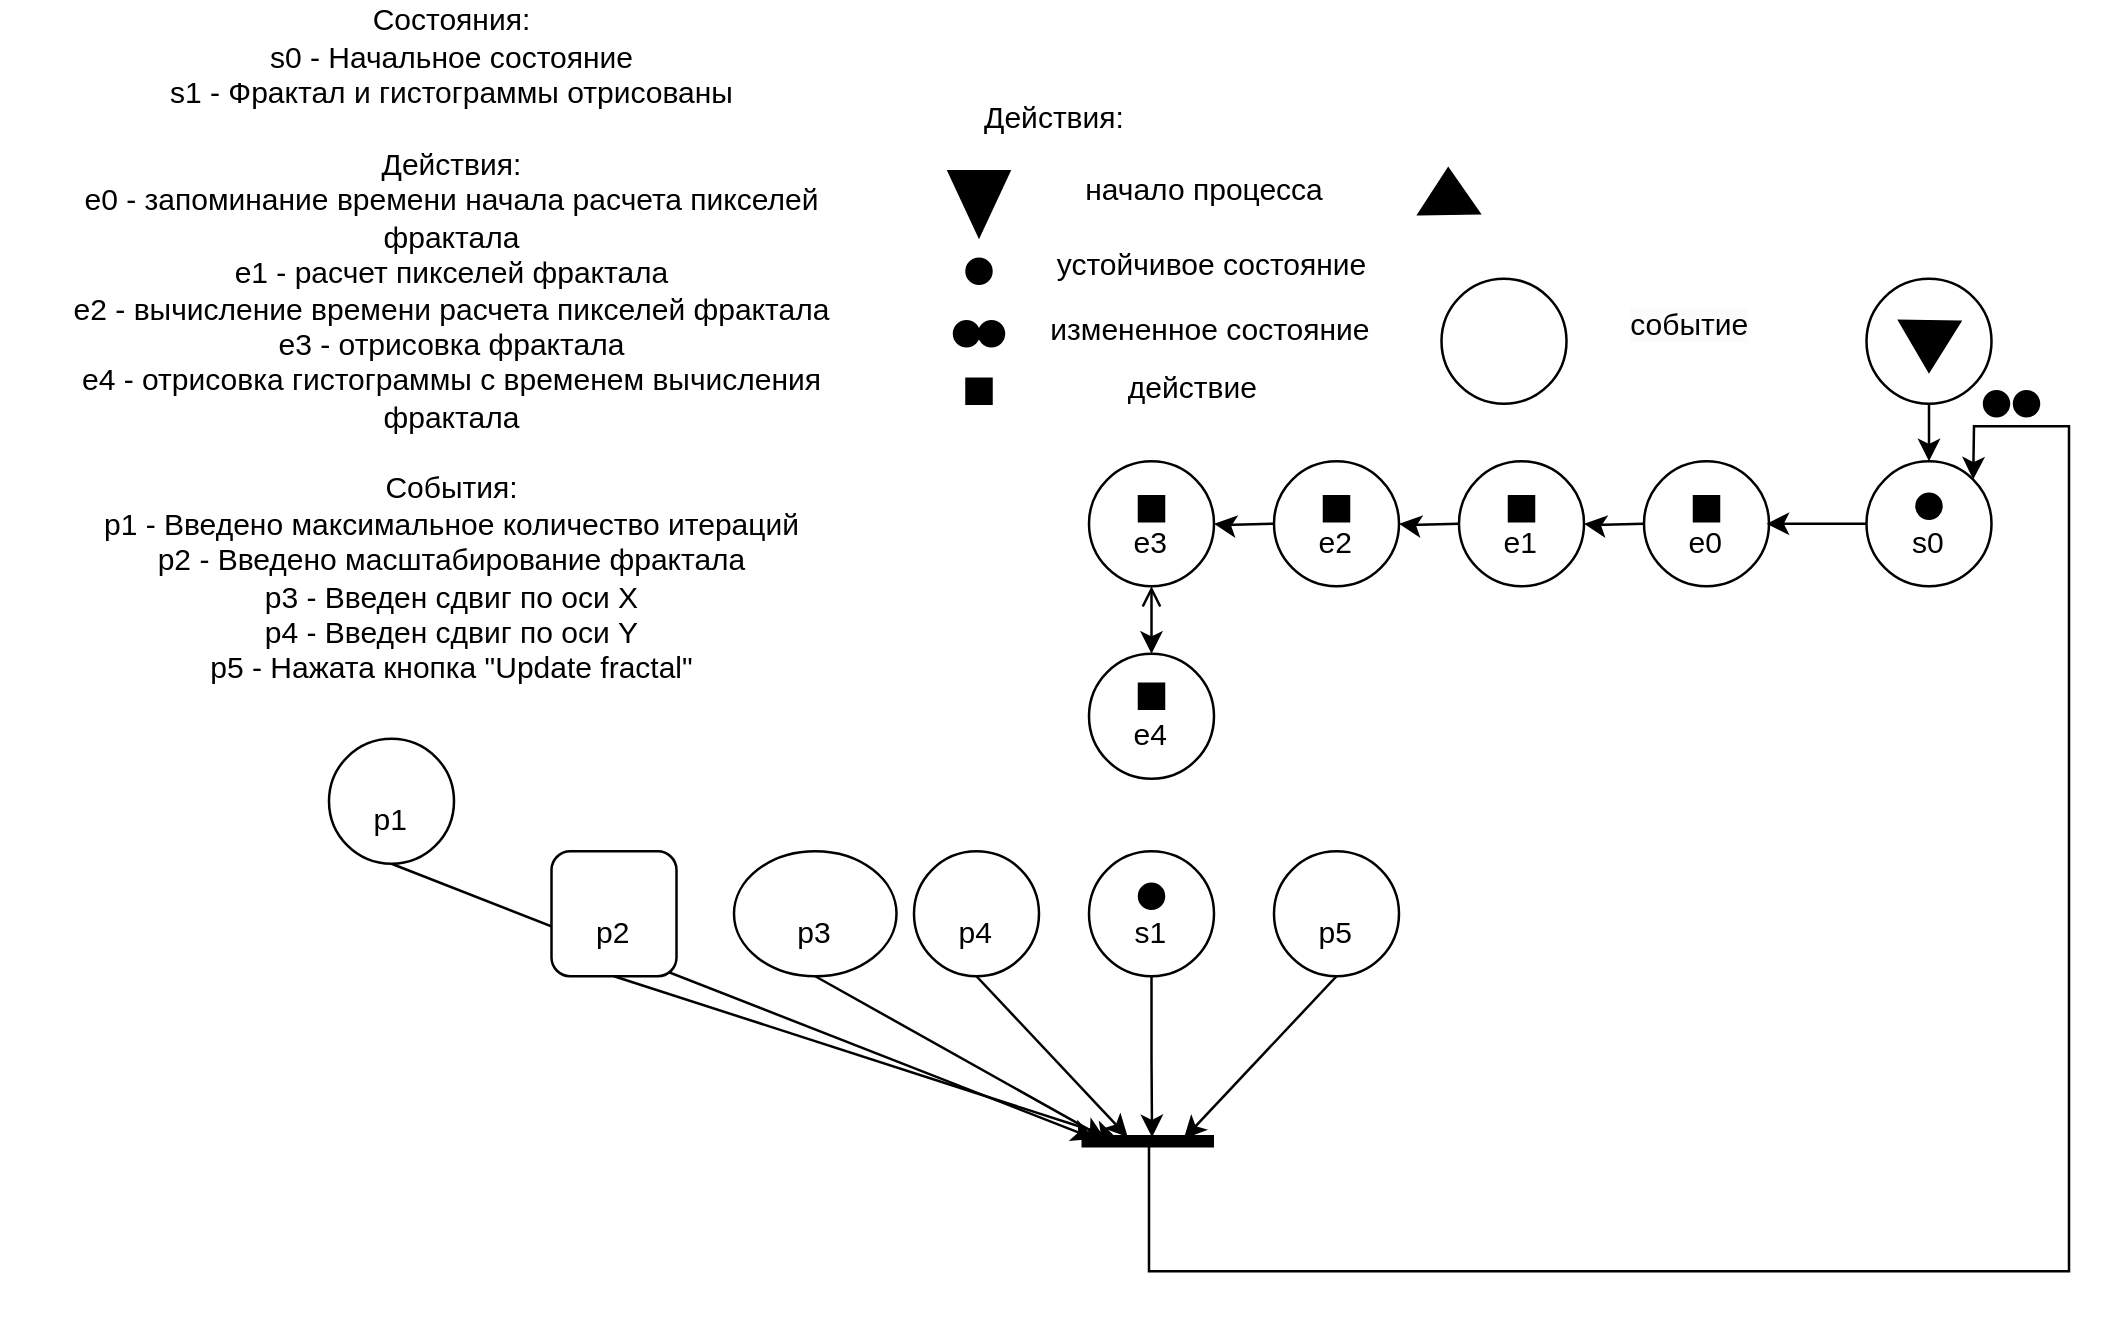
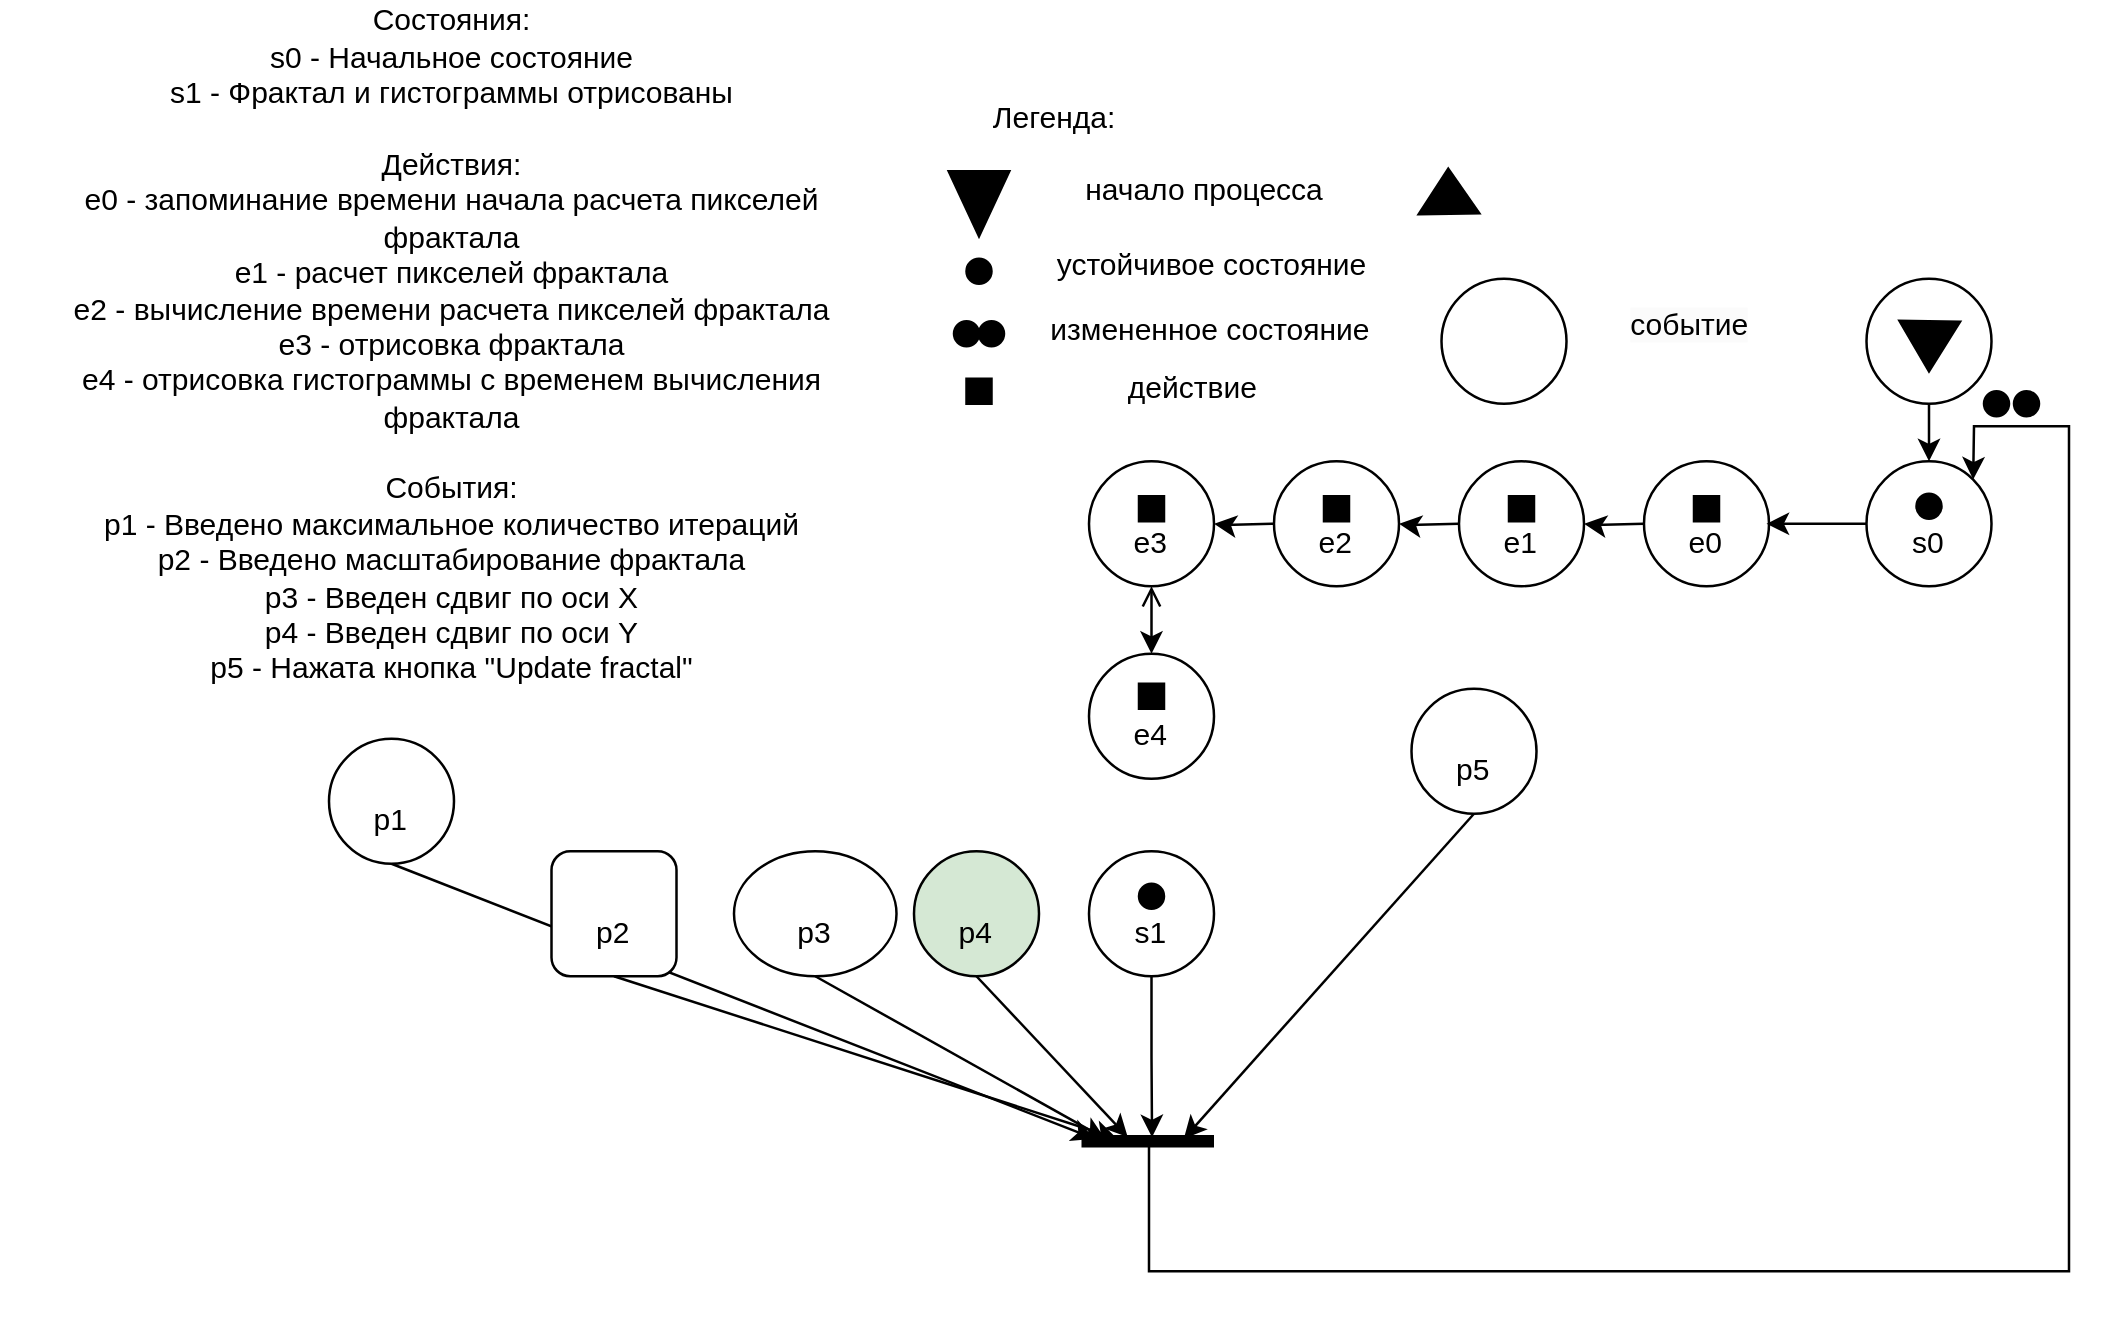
(1055, 136) -> (1055, 136)
(976, 914) -> (976, 914)
(1336, 914) -> (1474, 751)
